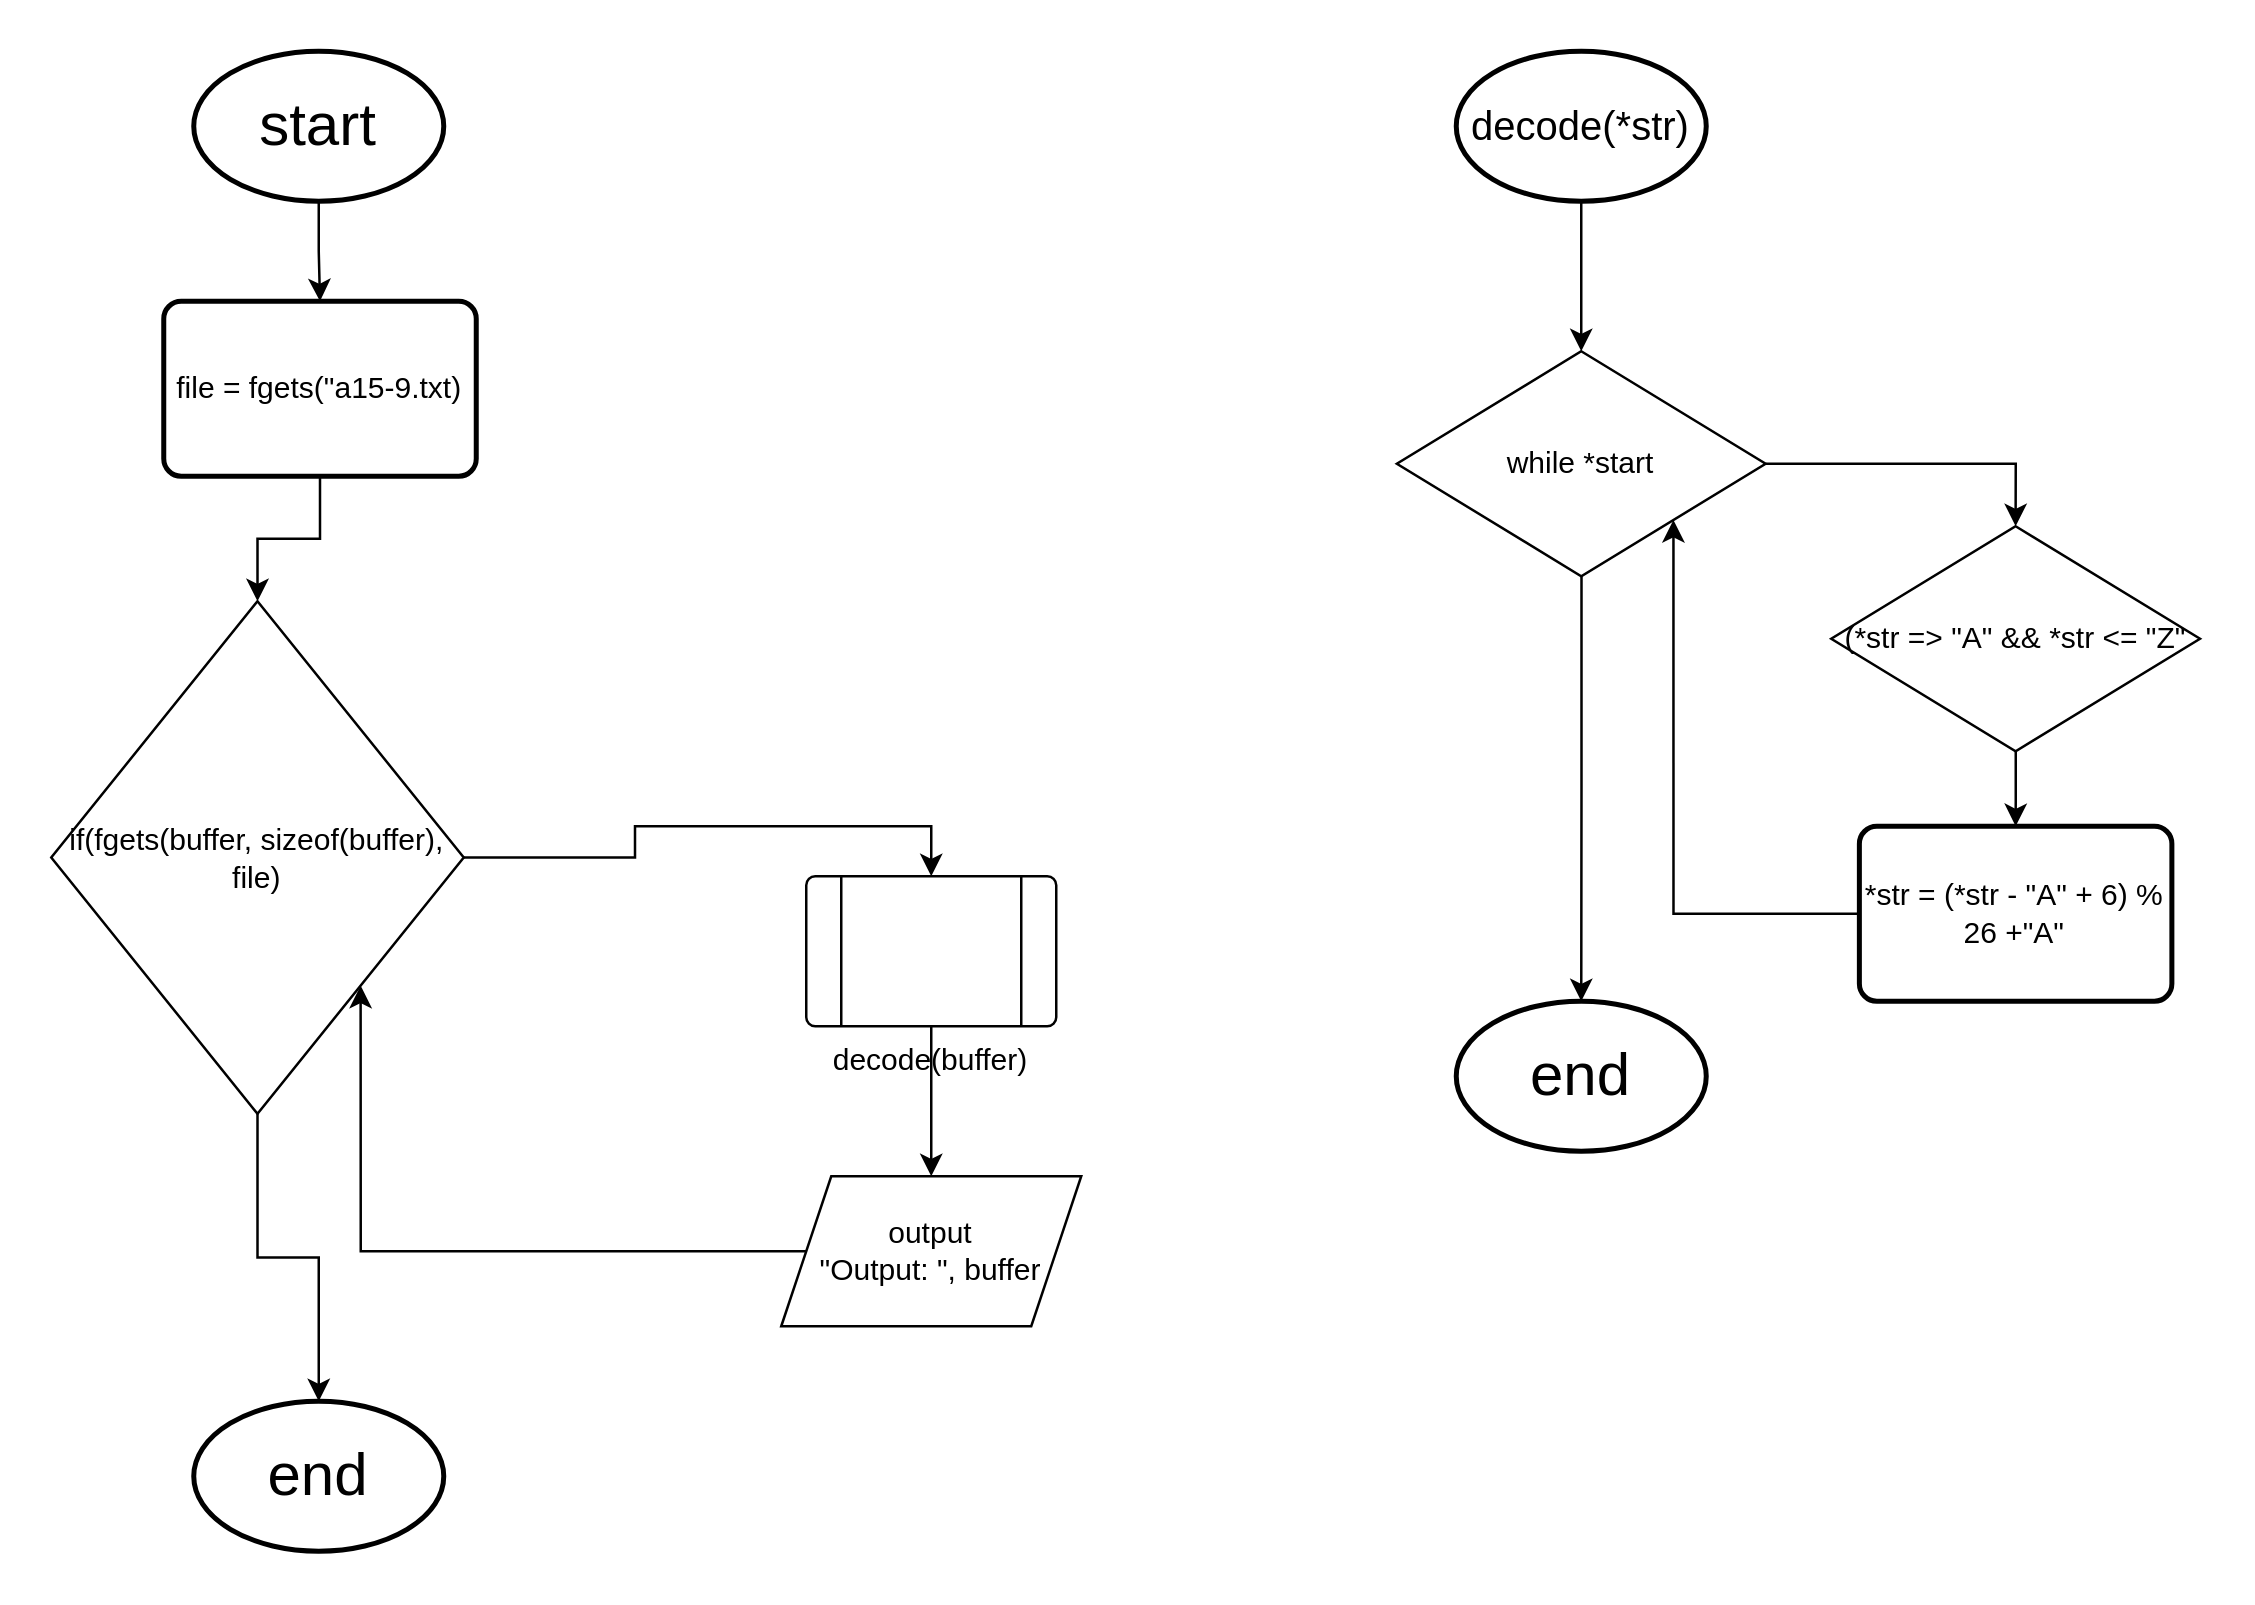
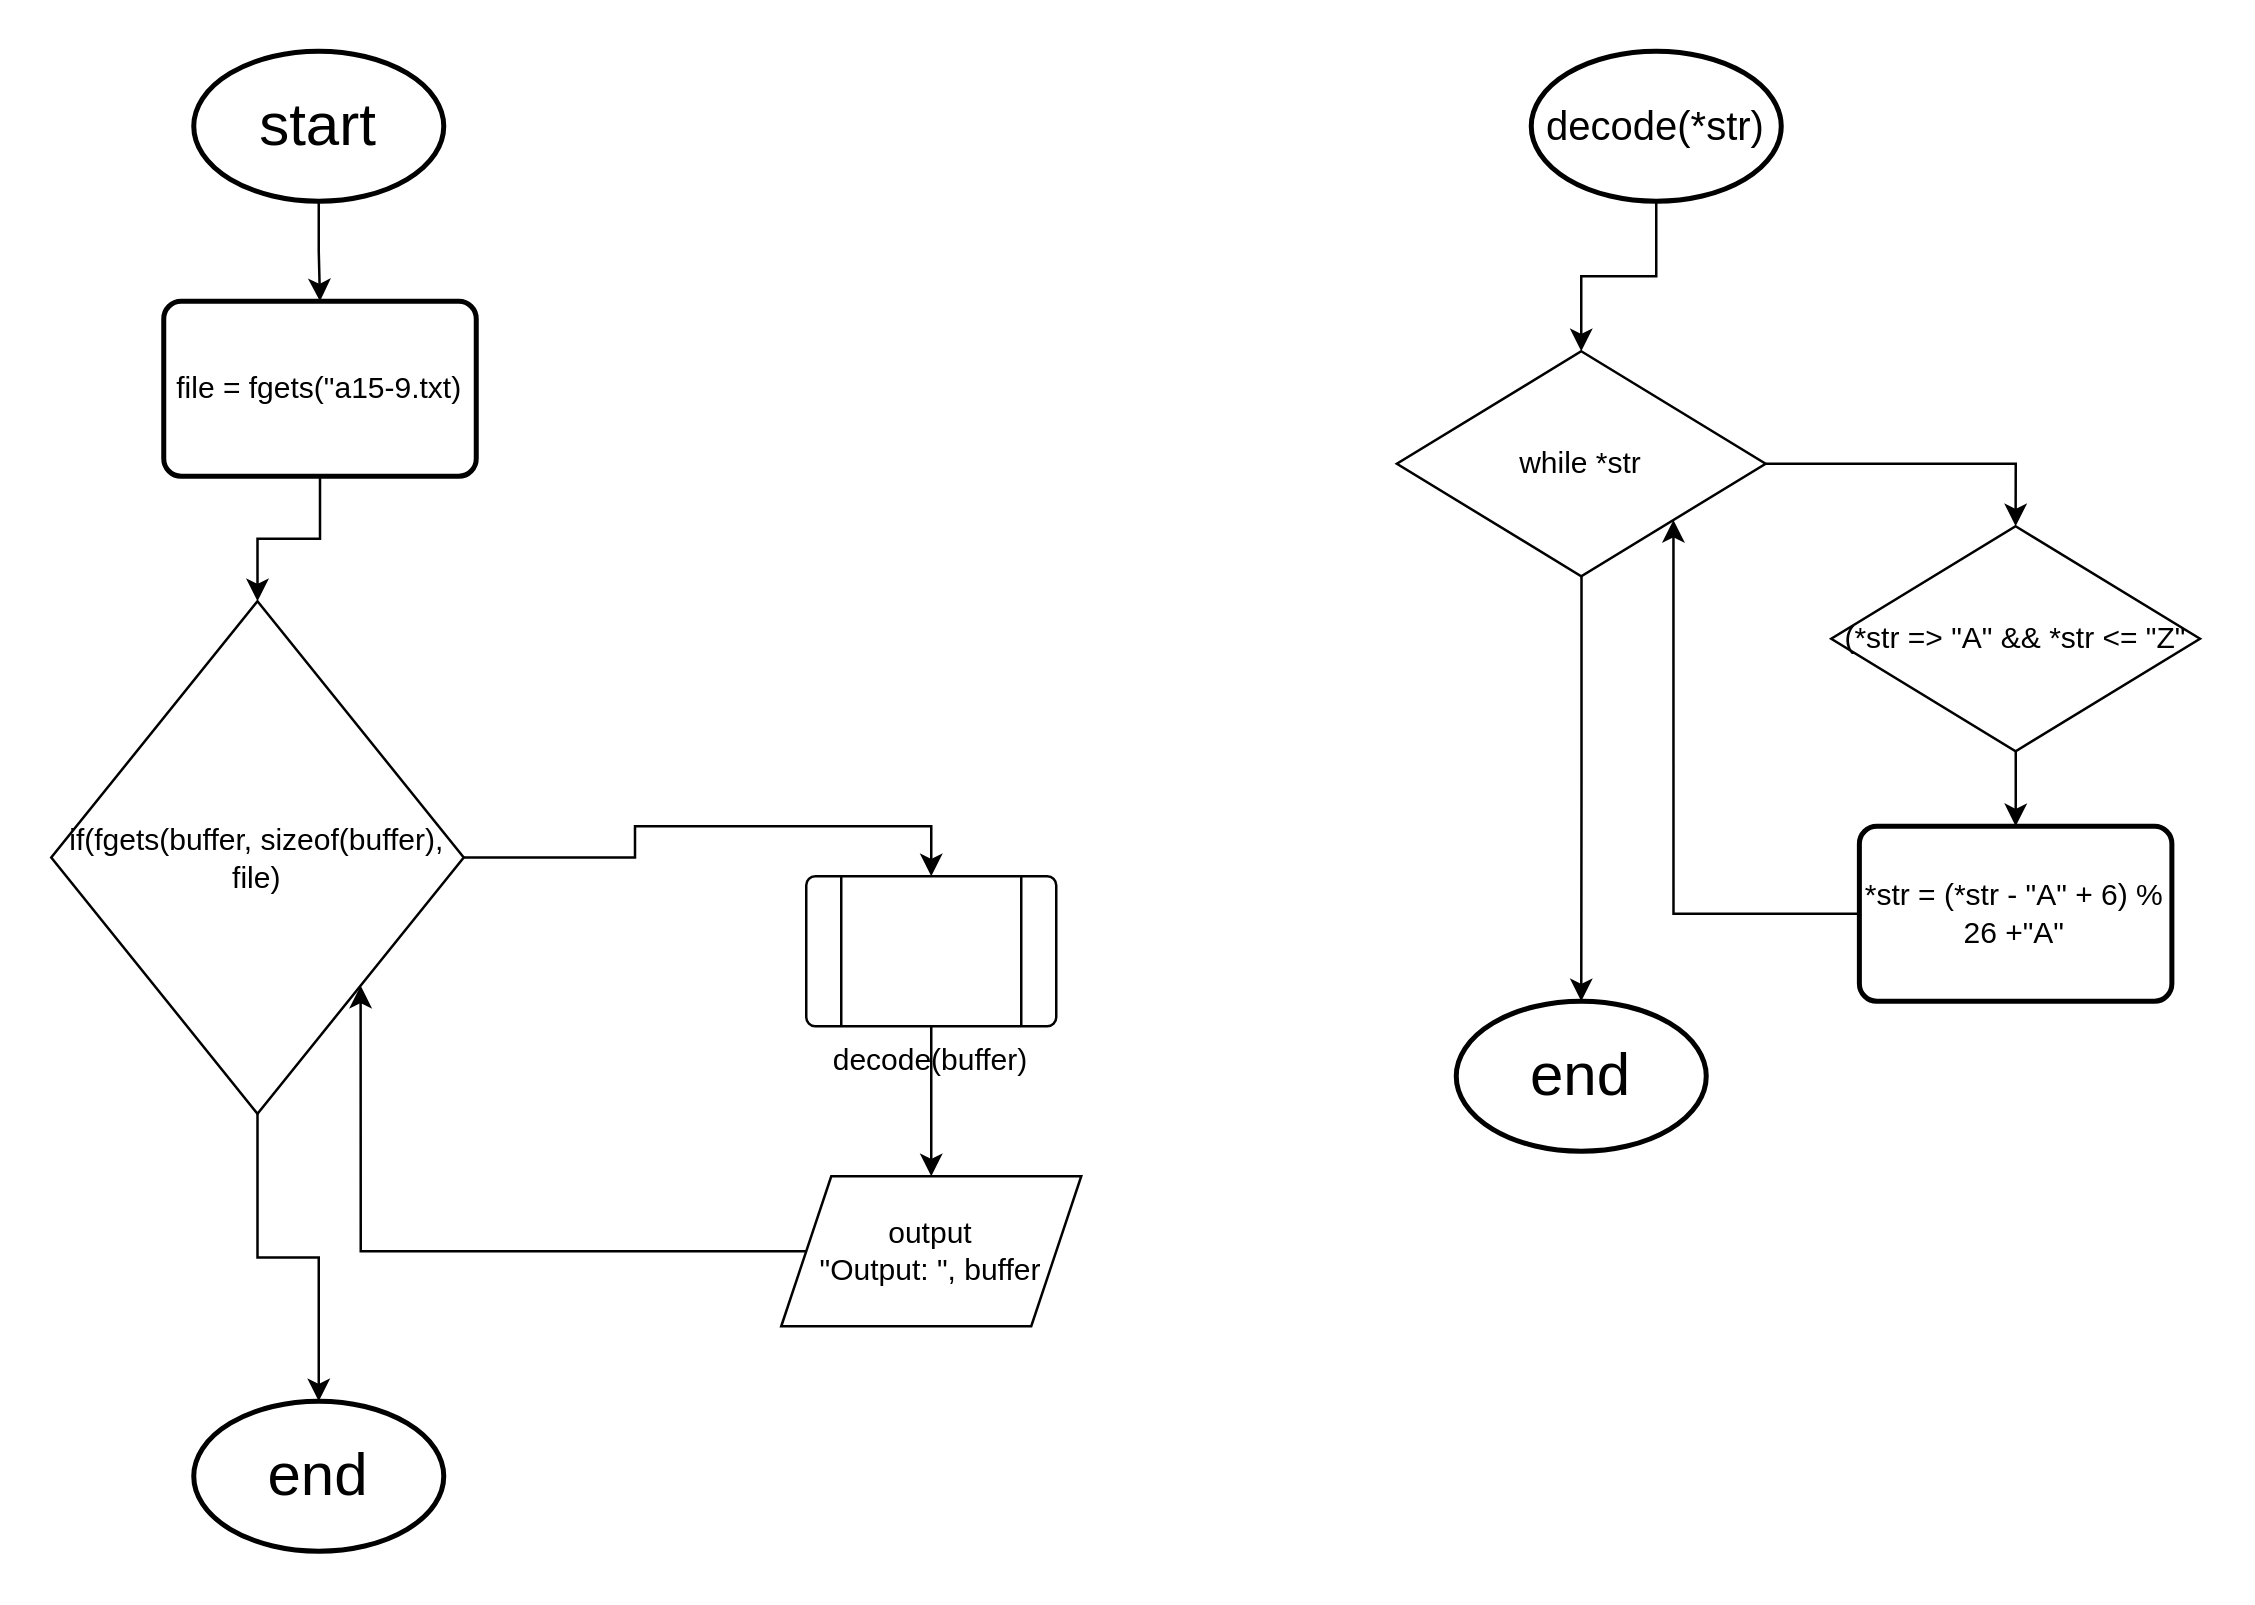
(1581, 126) -> (1656, 126)
(1581, 464) -> (1581, 464)
